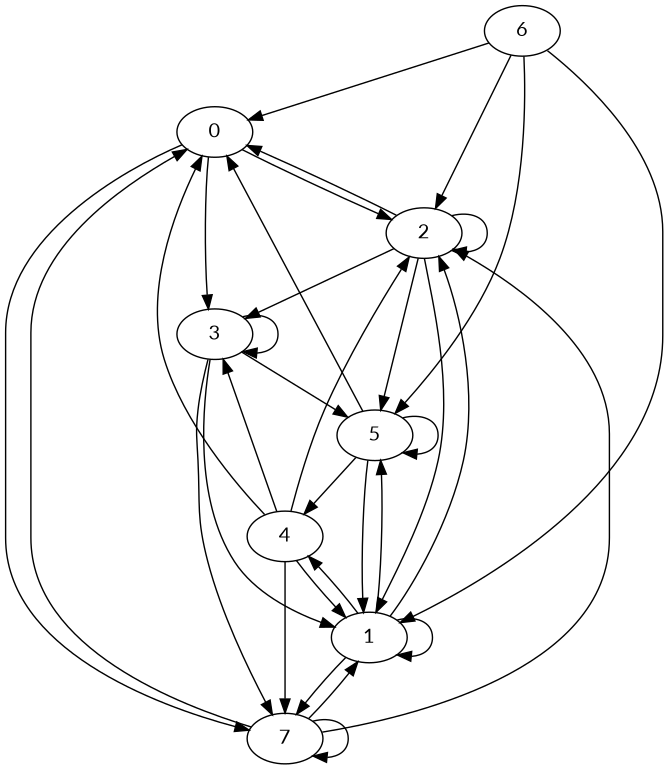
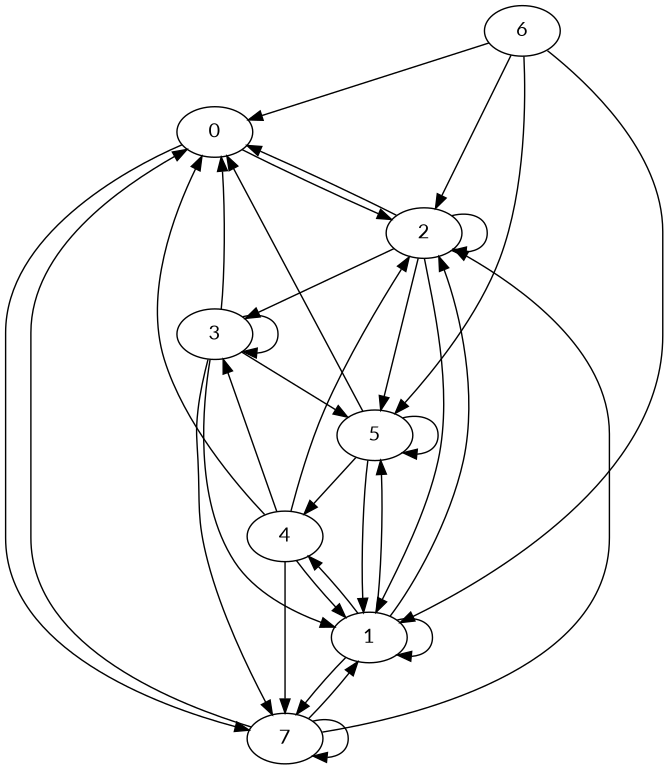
(205, 226) -> (224, 240)
